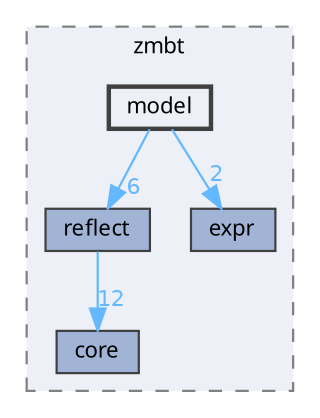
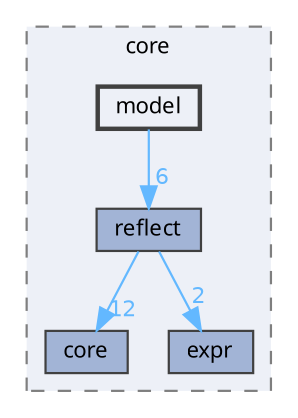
(160, 48) -> (149, 48)
(191, 159) -> (175, 281)
